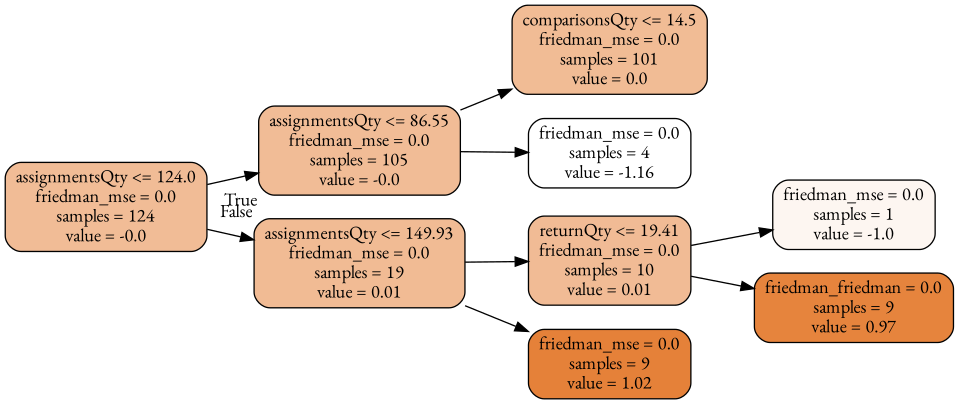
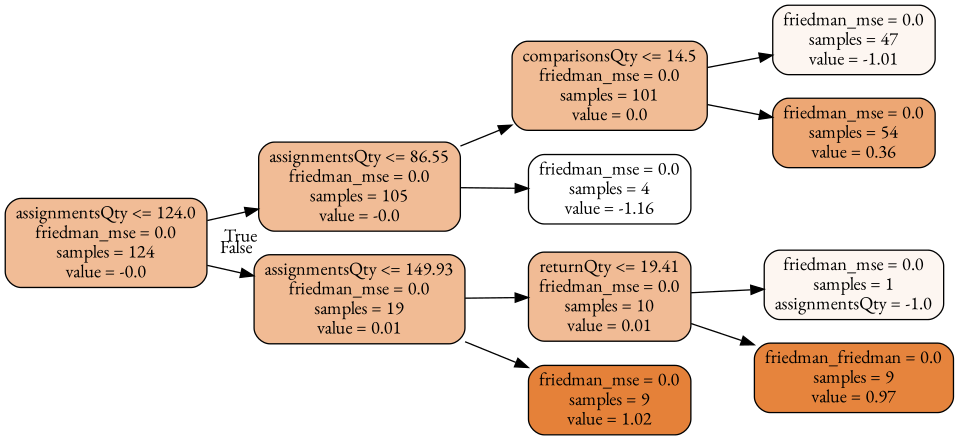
none -> (854, 40)
none -> (854, 133)
(854, 215) -> (854, 285)
